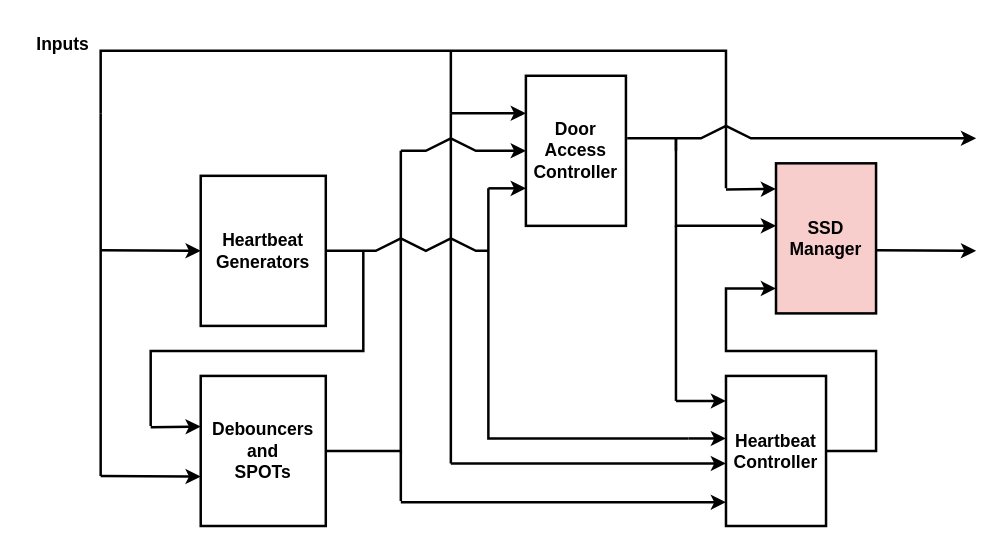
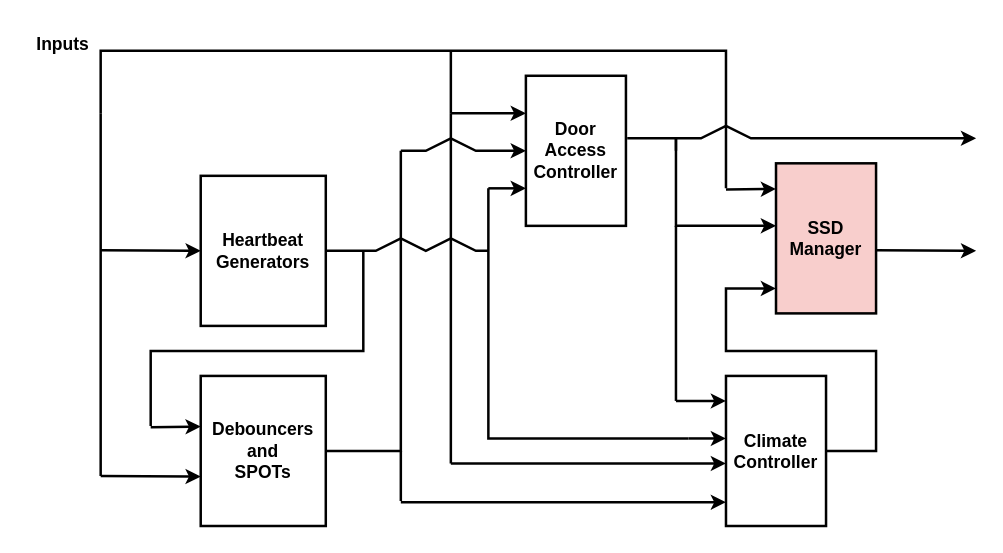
(776, 451) -> (776, 451)
